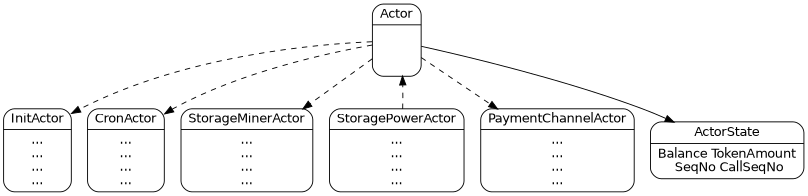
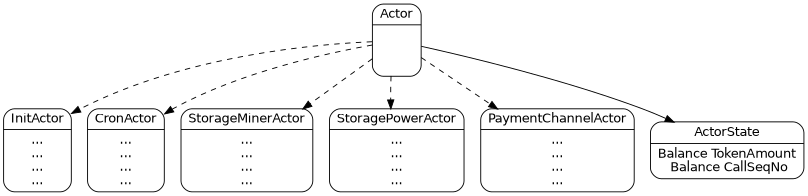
(403, 97) -> (391, 88)
(727, 167) -> (727, 167)
